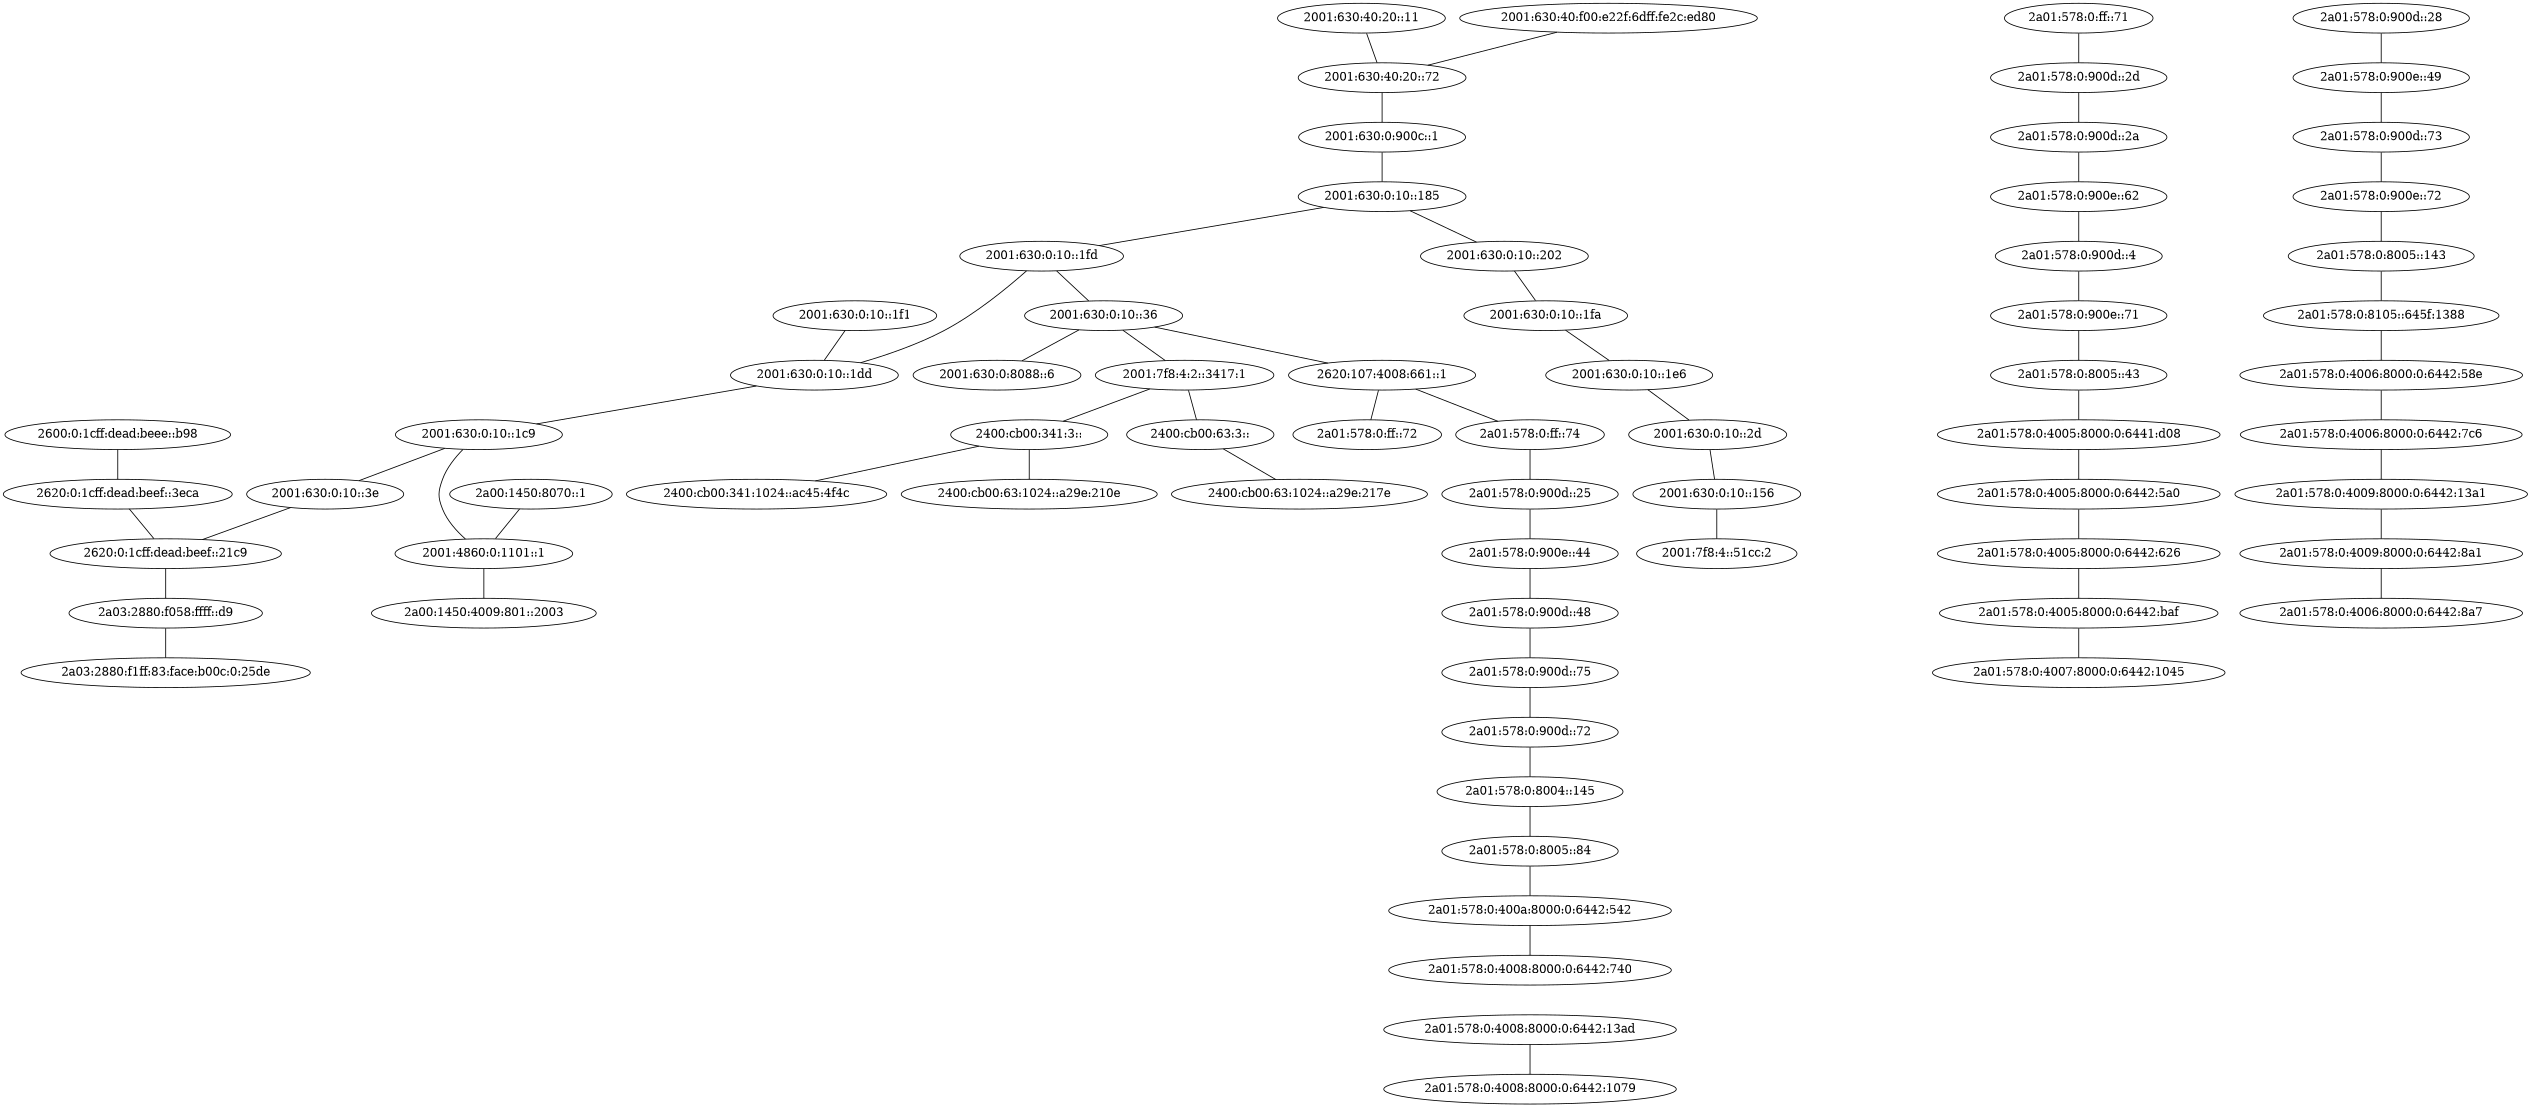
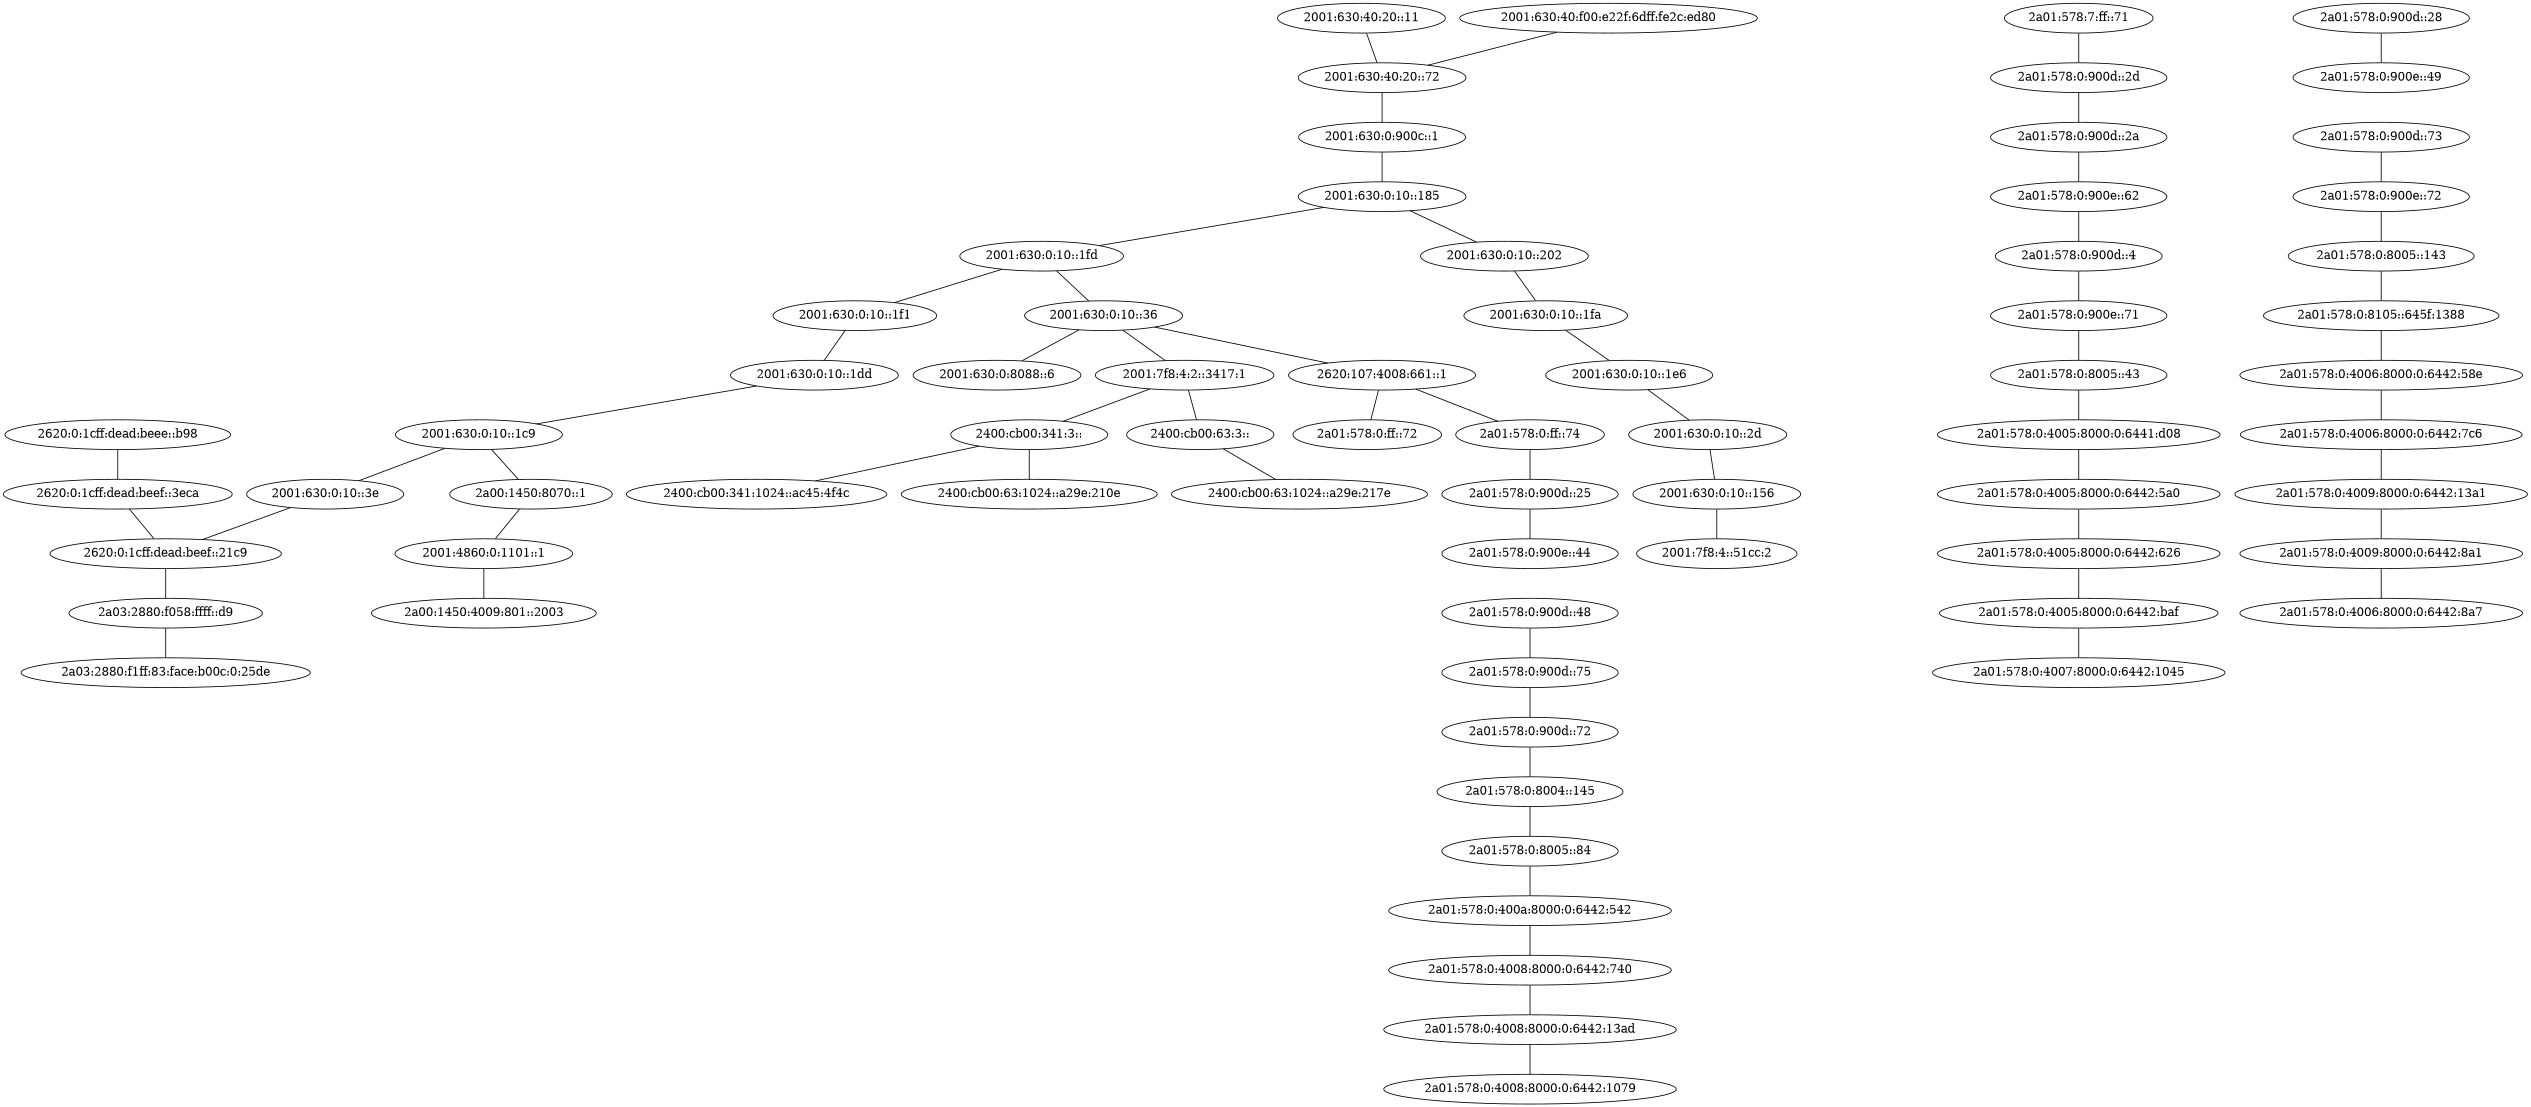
(2079, 18) -> (2079, 18)
(2381, 108) -> none
(950, 328) -> (948, 286)
(118, 435) -> (118, 435)
(439, 495) -> (505, 464)
(1530, 584) -> none
none -> (1530, 1000)
